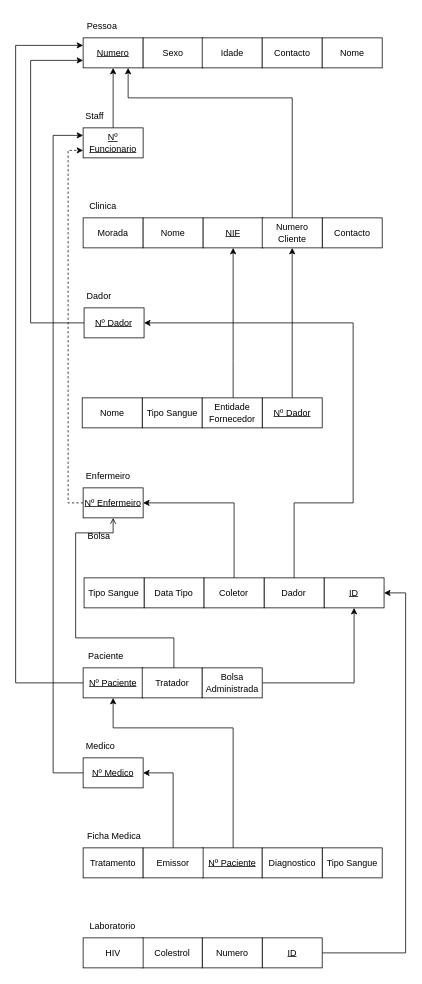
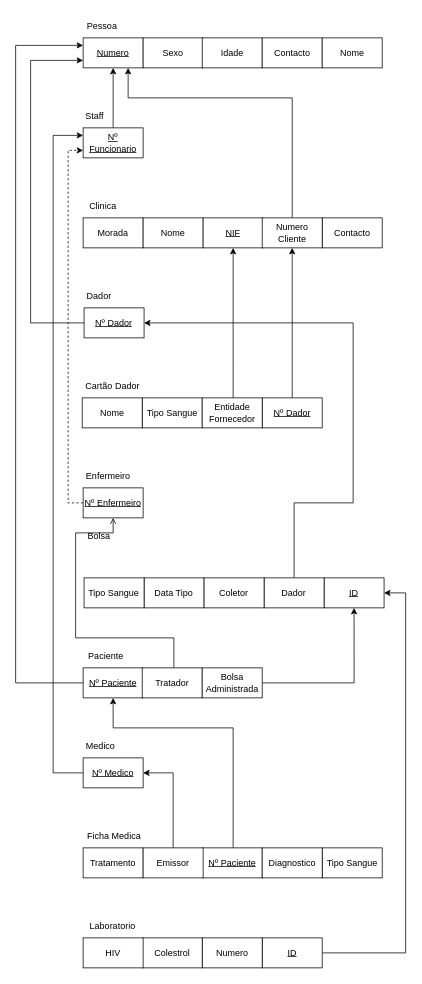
none -> (112, 387)
(149, 503) -> none
